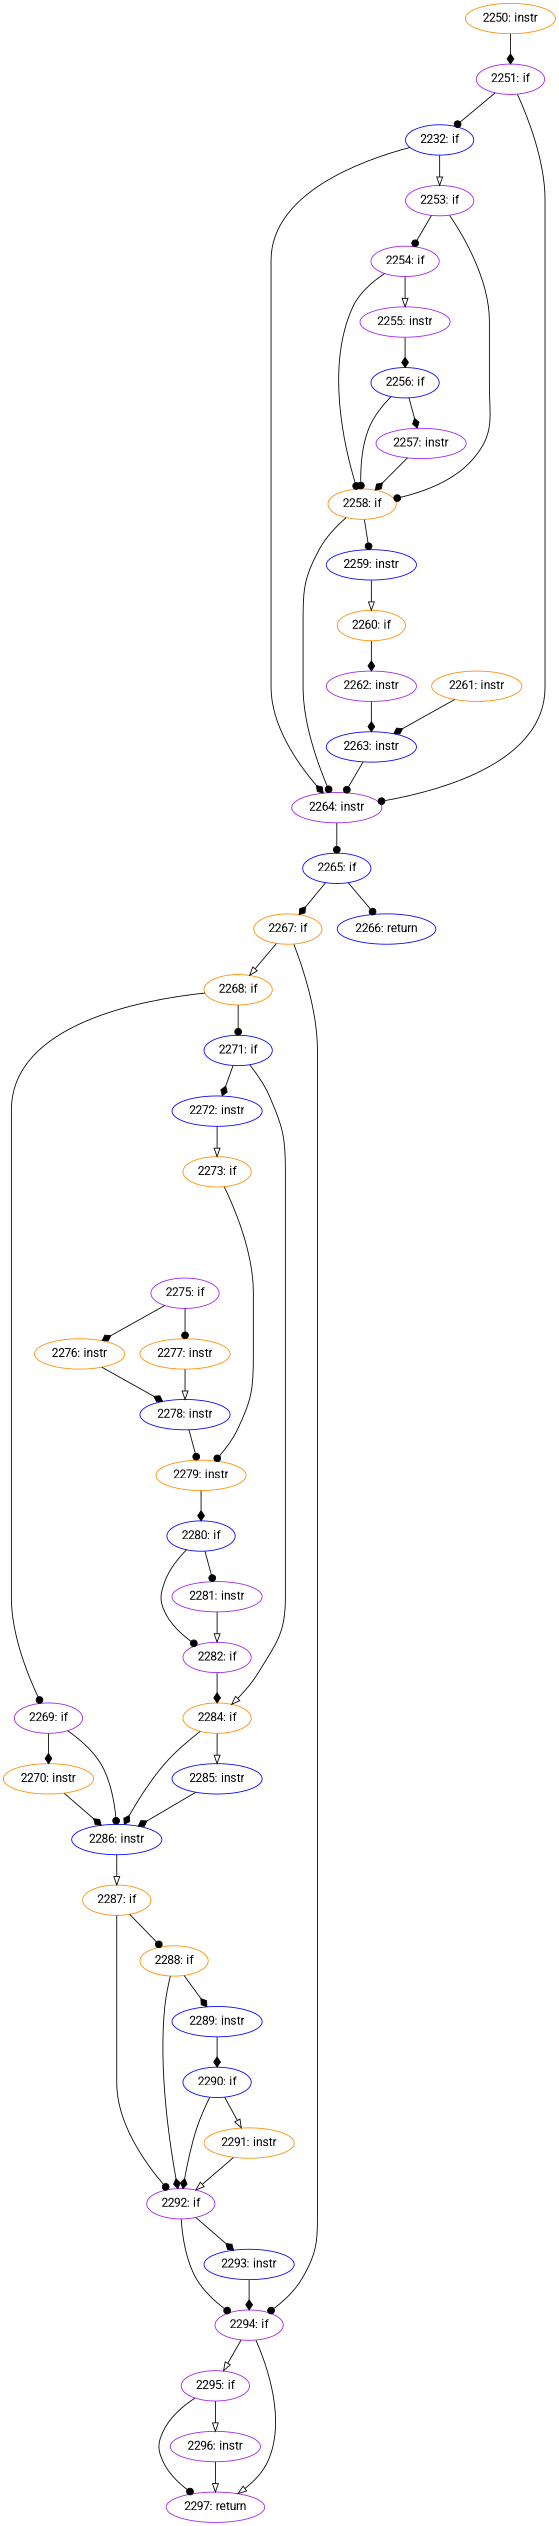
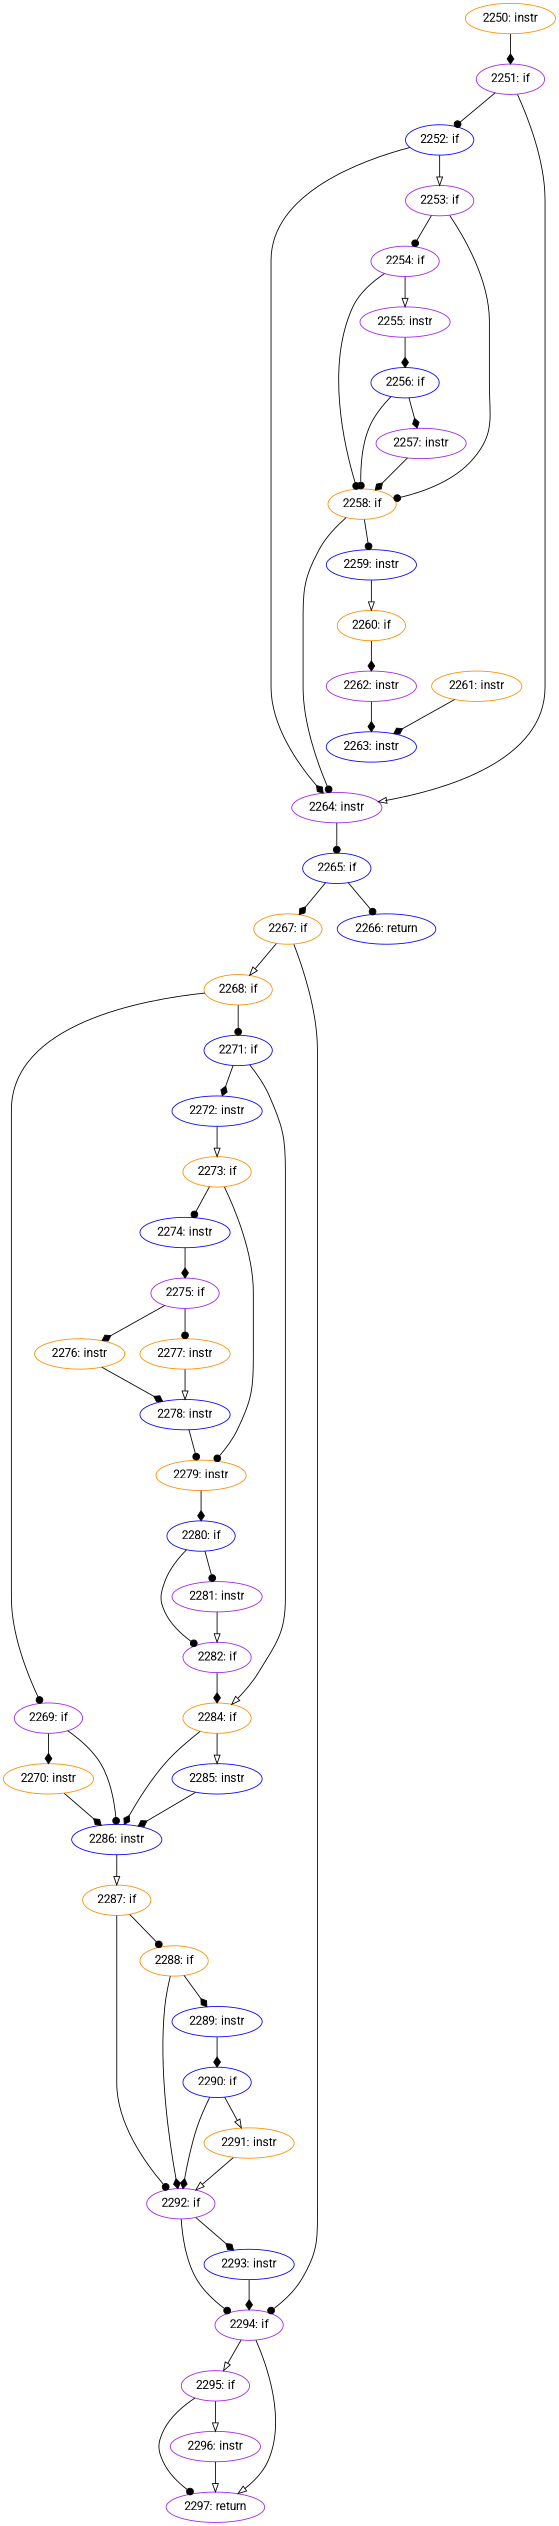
(440, 140) -> (440, 140)
(545, 495) -> (545, 495)
(356, 774) -> none
none -> (185, 1233)
